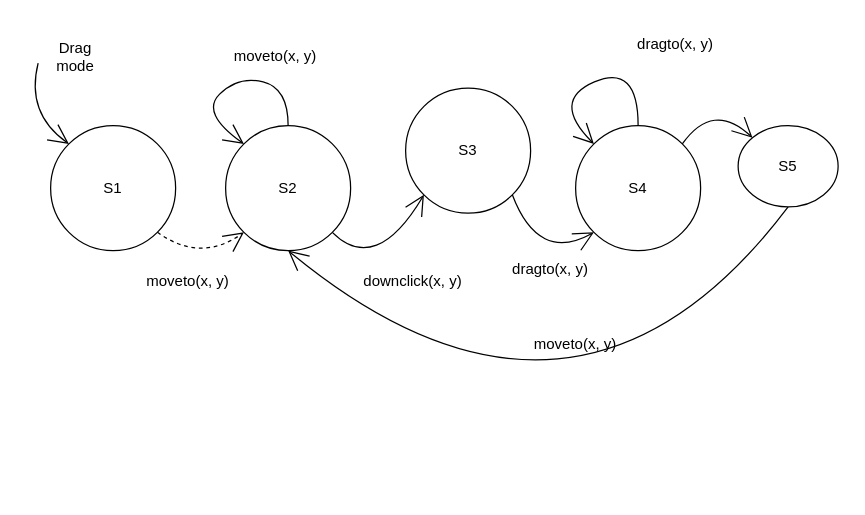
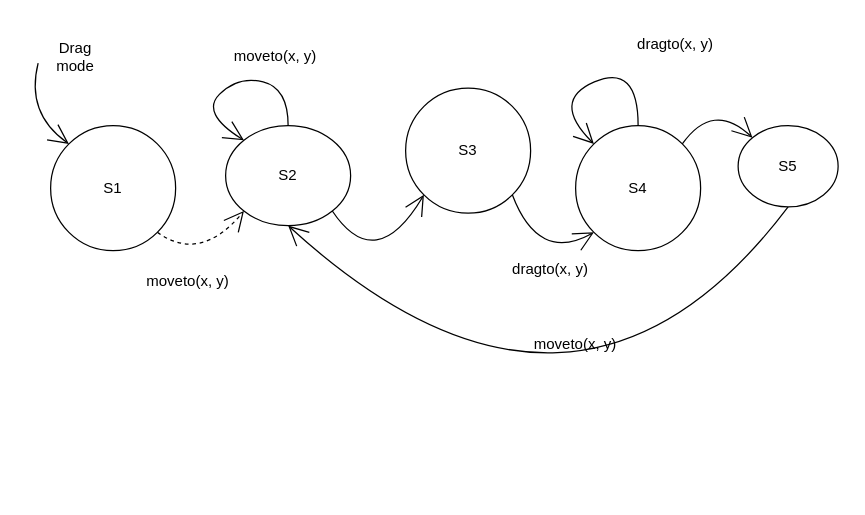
(288, 188) -> (288, 176)
(413, 282) -> none
